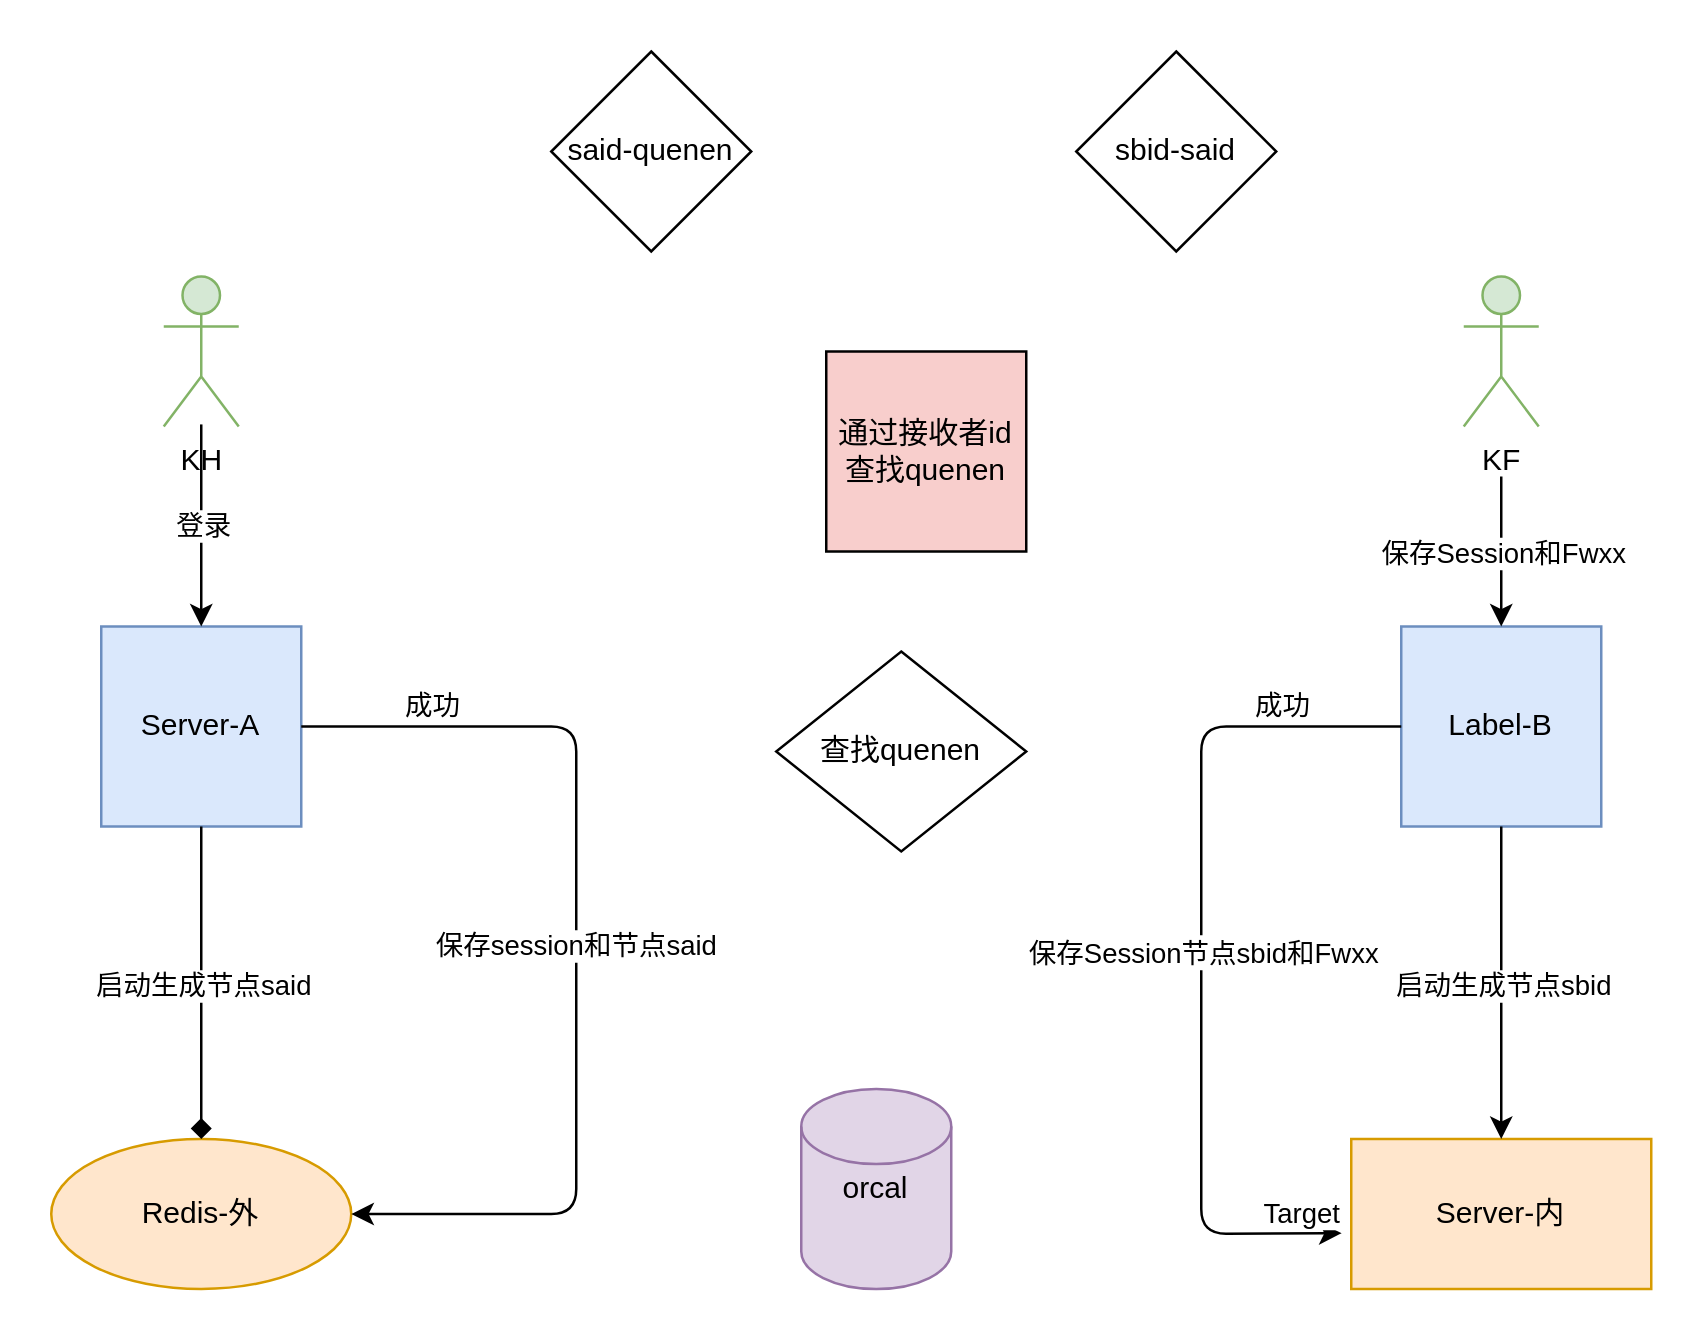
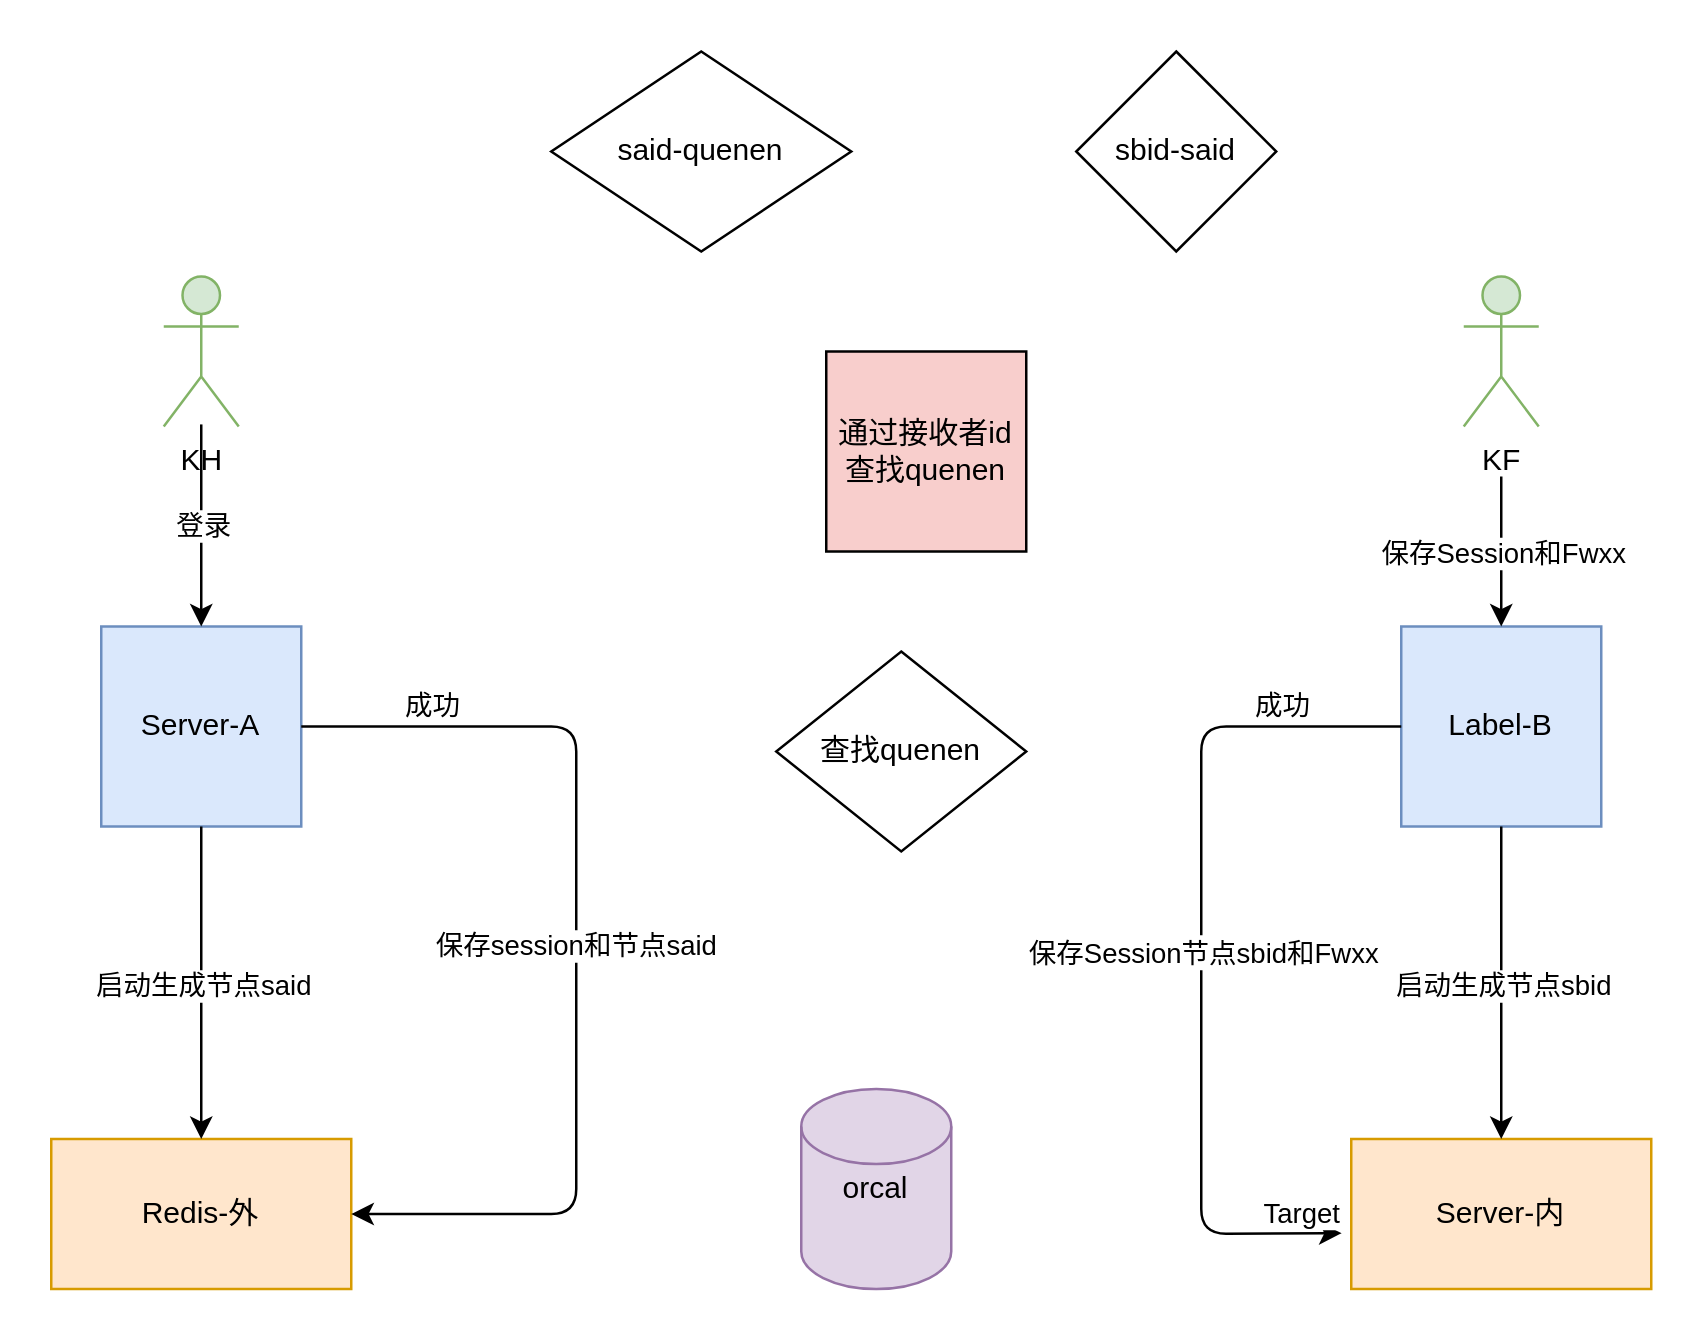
(651, 151) -> (701, 151)
(201, 1118) -> (201, 1120)
(201, 1214) -> (201, 1214)
